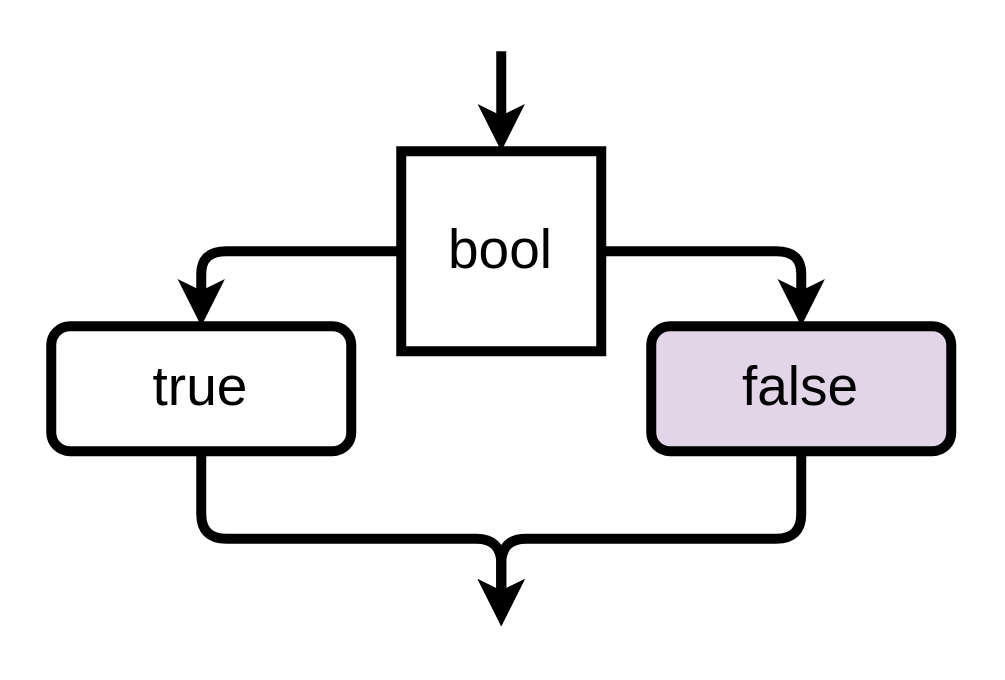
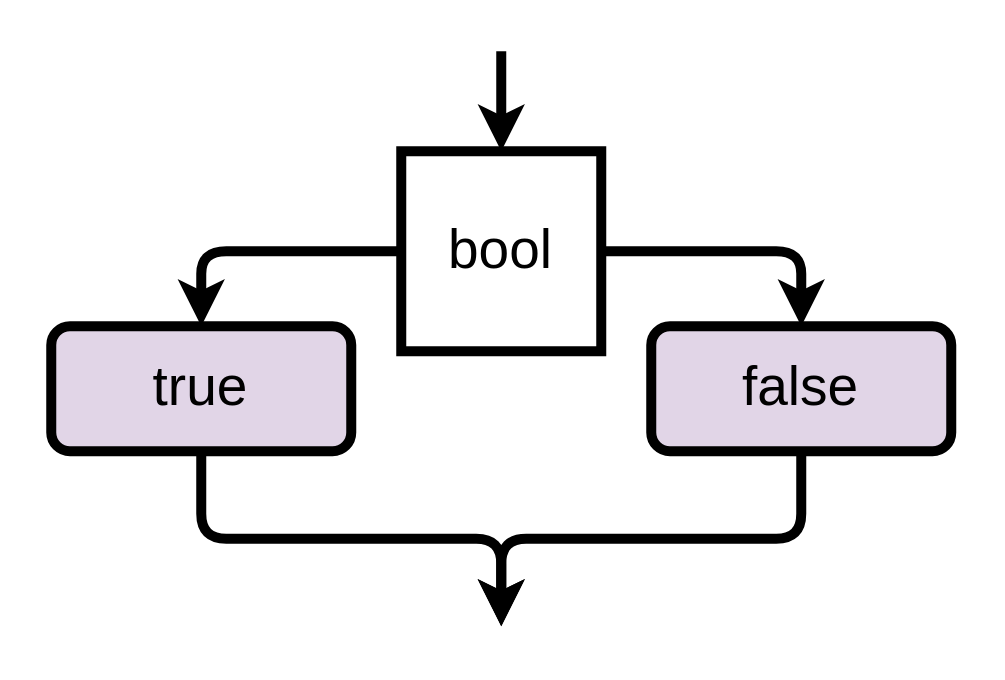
(201, 389) -> (201, 389)
